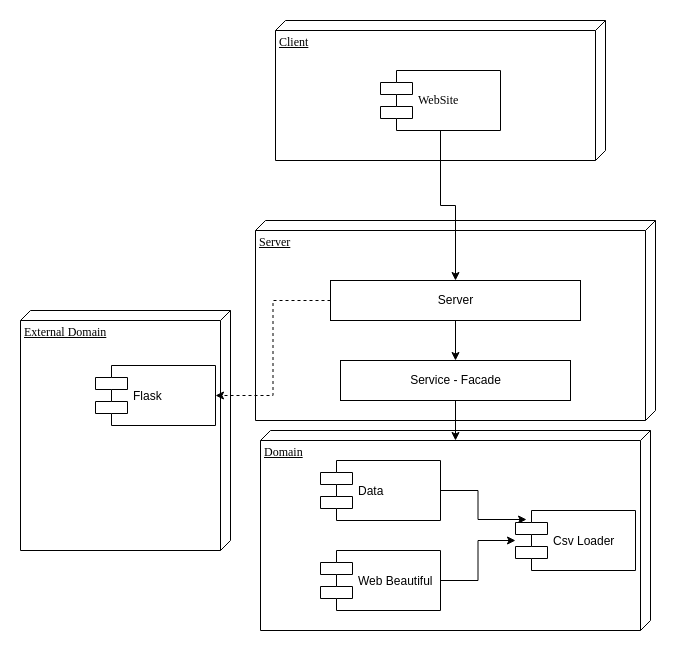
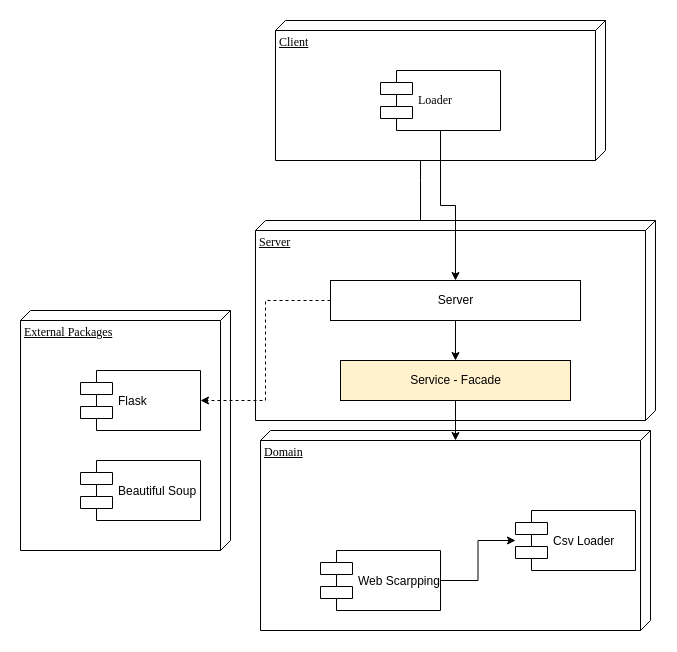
(440, 101) -> (439, 101)
none -> (421, 191)
(70, 333) -> (79, 333)
(456, 381) -> (456, 381)
(156, 396) -> (141, 401)
none -> (141, 491)
(381, 491) -> none
(478, 508) -> none
(397, 581) -> (399, 581)
